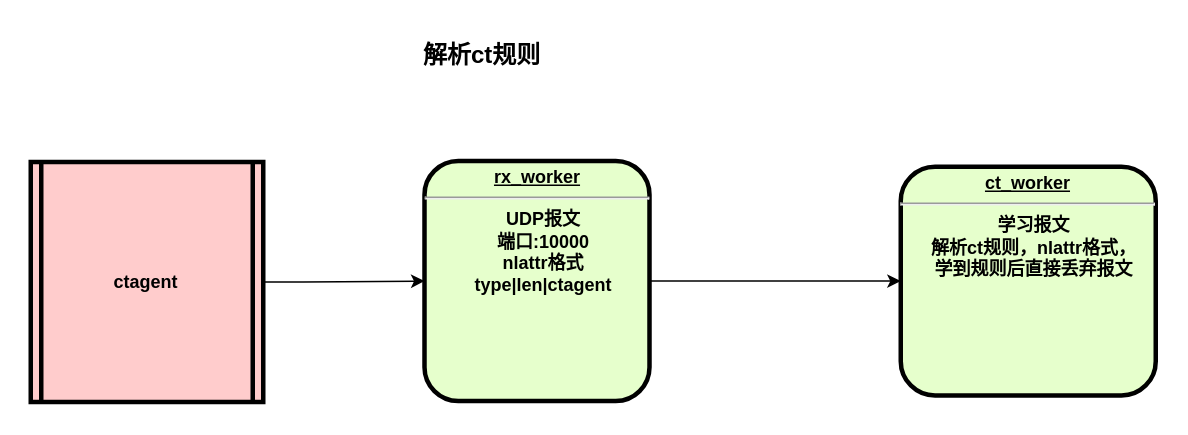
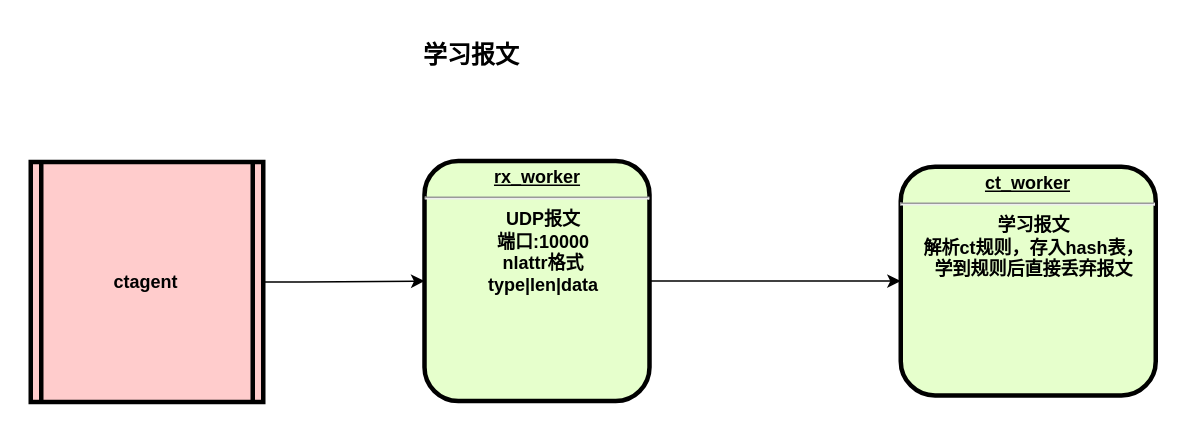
(485, 56) -> (472, 56)
(538, 161) -> (538, 161)
(1028, 167) -> (1028, 167)
